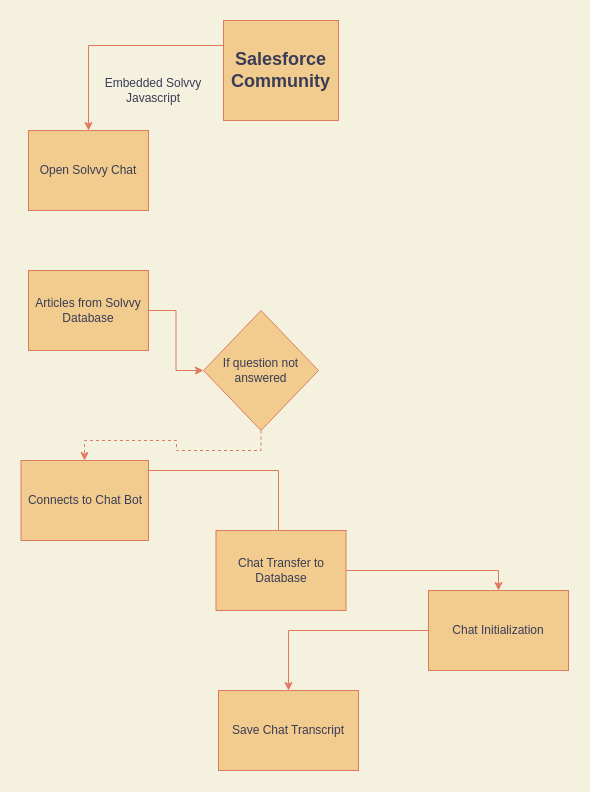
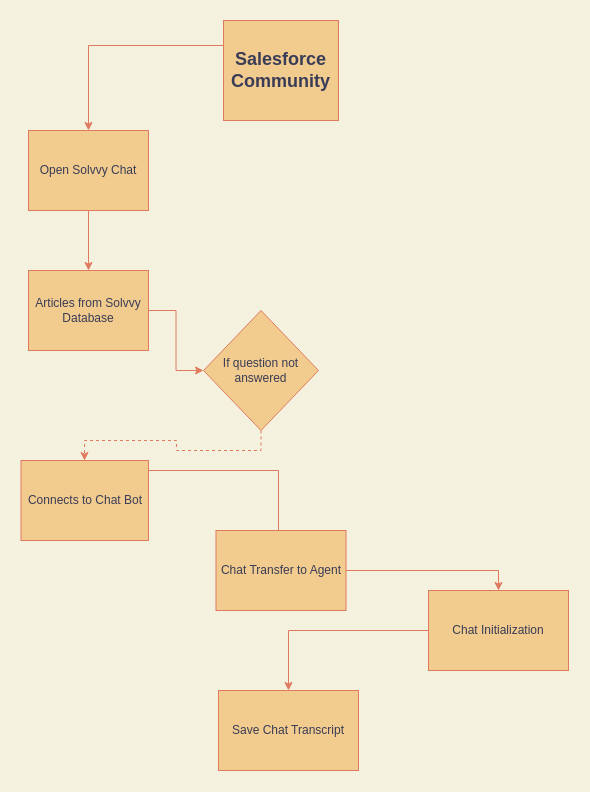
(154, 91) -> none
none -> (89, 237)
(282, 571) -> (282, 571)
